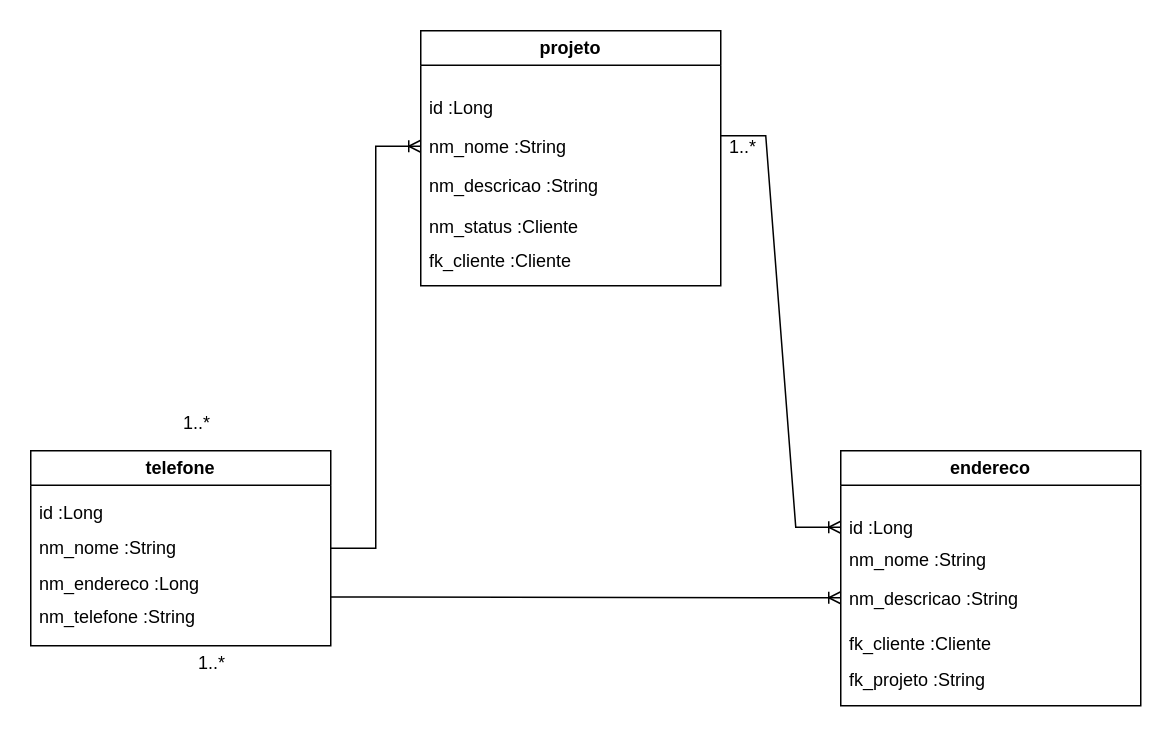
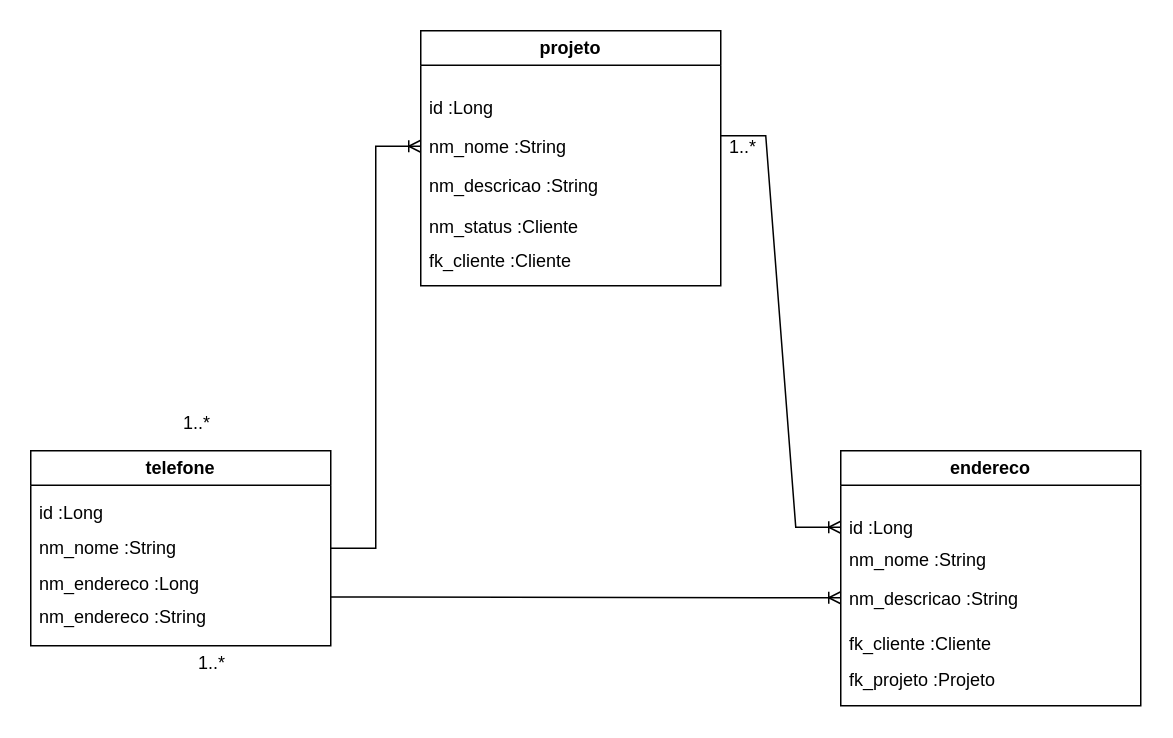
(128, 617) -> (130, 617)
(935, 680) -> (942, 680)
